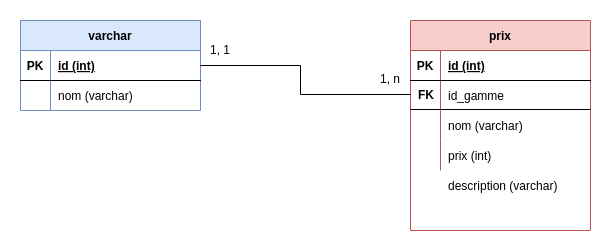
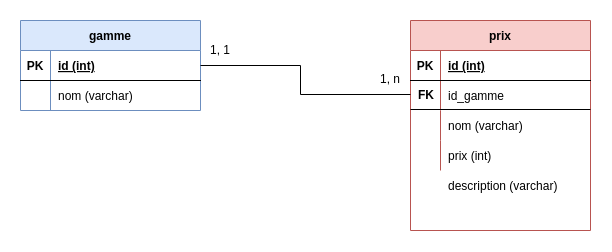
(110, 36) -> (110, 36)
